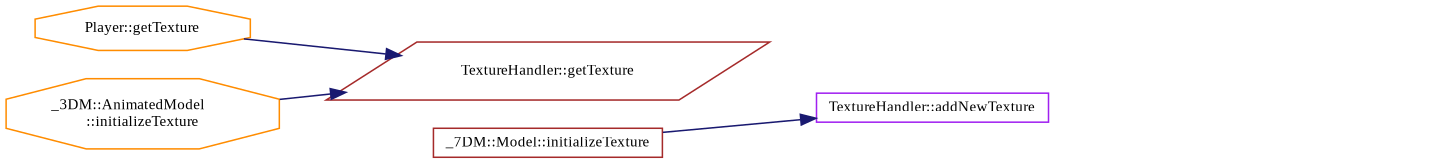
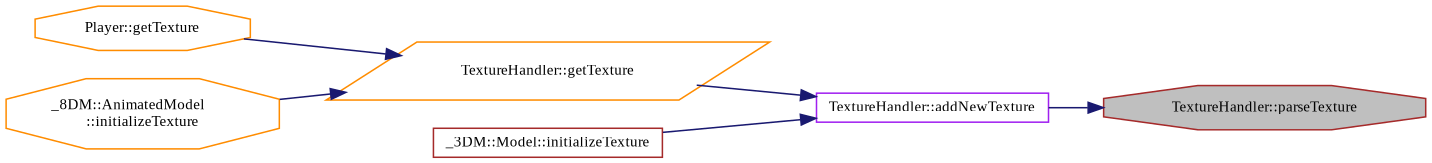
(548, 71) -> (548, 71)
none -> (749, 90)
none -> (1265, 108)
(143, 114) -> (143, 114)
(548, 143) -> (548, 143)
